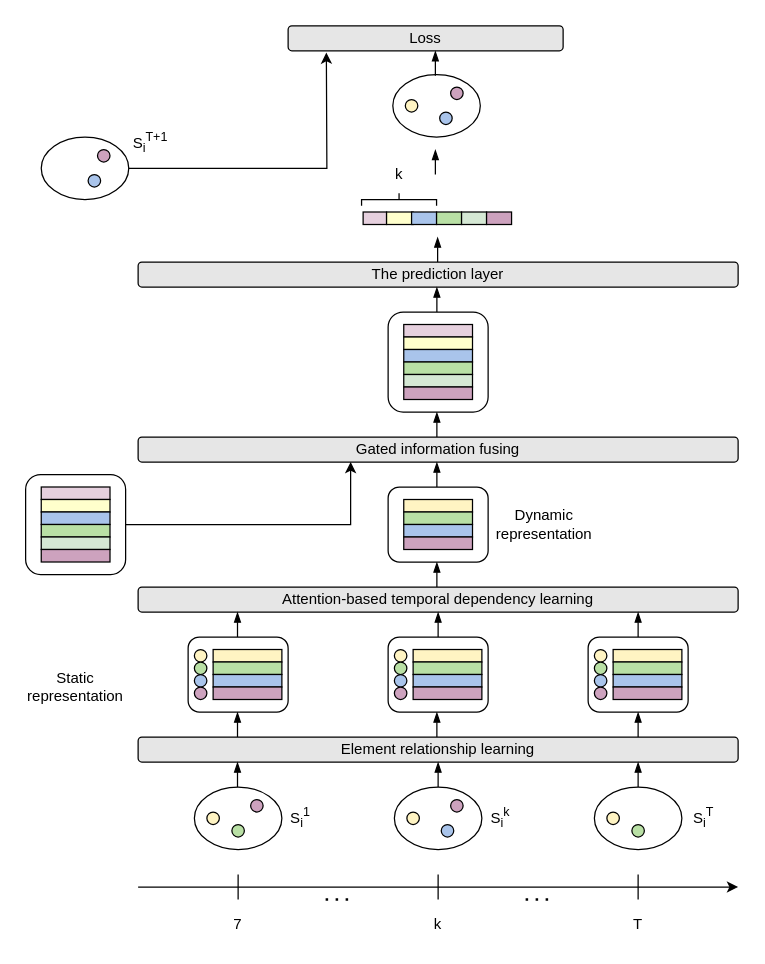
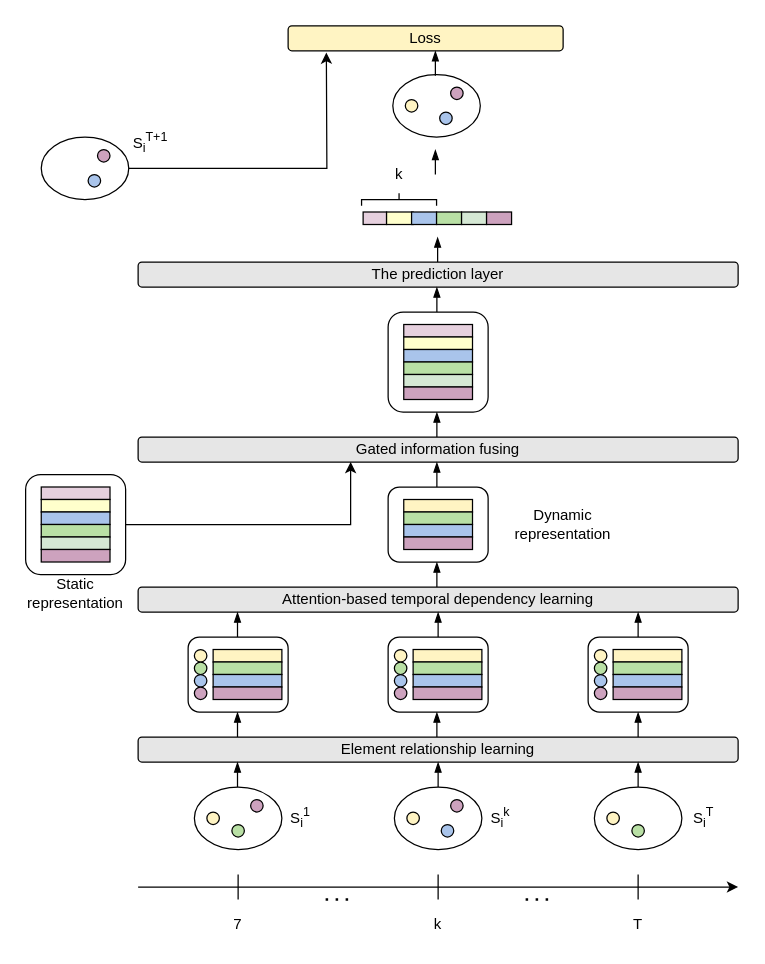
(426, 38) -> (426, 38)
(544, 524) -> (563, 524)
(76, 687) -> (76, 593)
